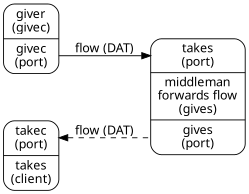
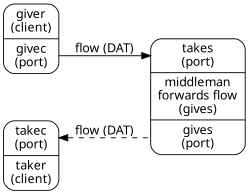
(31, 28) -> (31, 28)
(31, 166) -> (31, 166)
